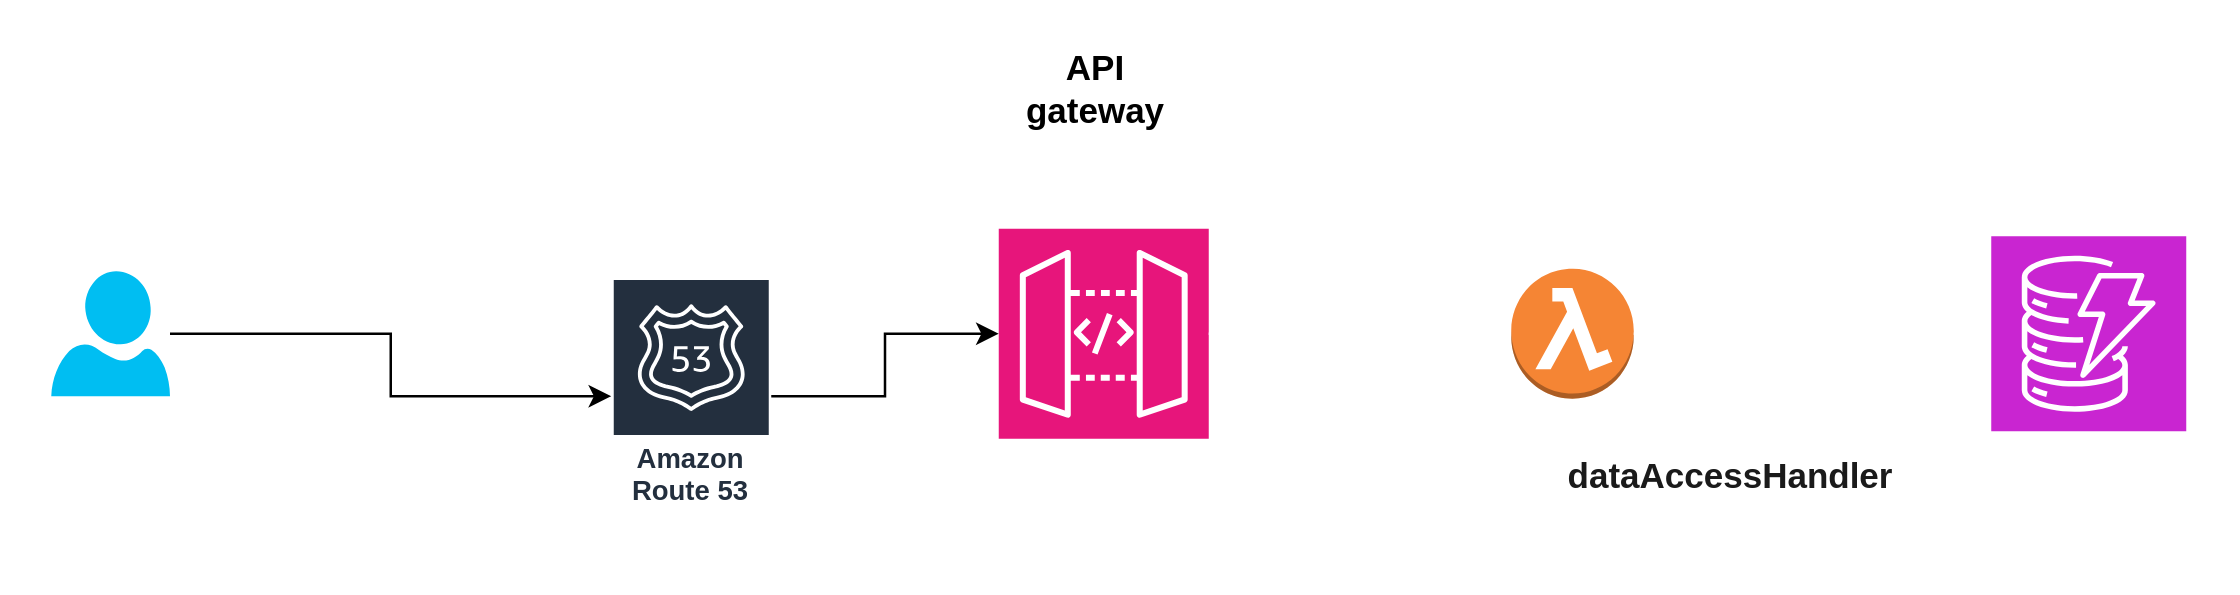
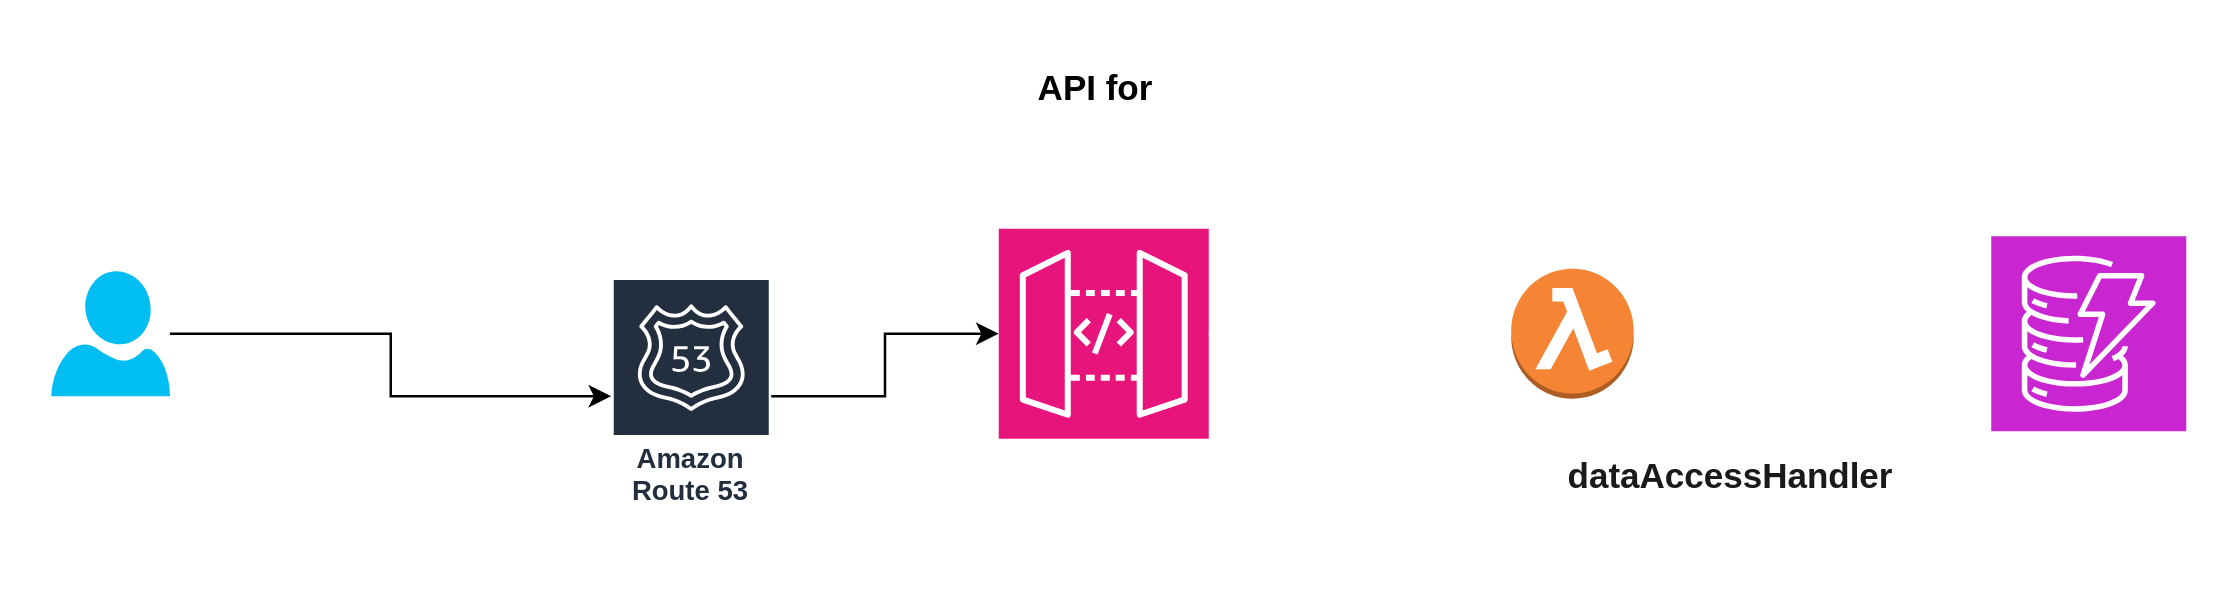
(1096, 89) -> (1096, 89)
